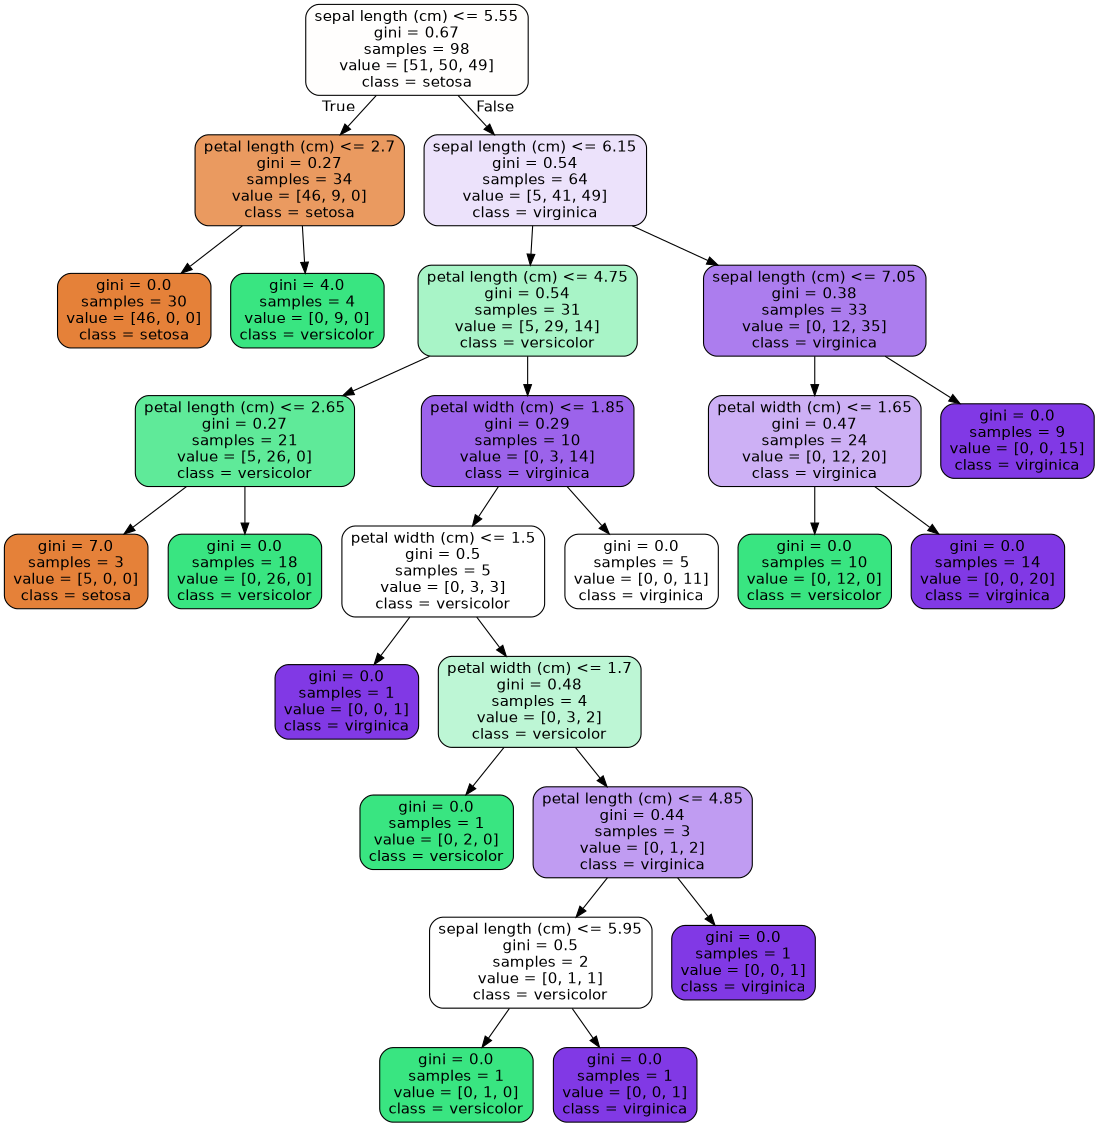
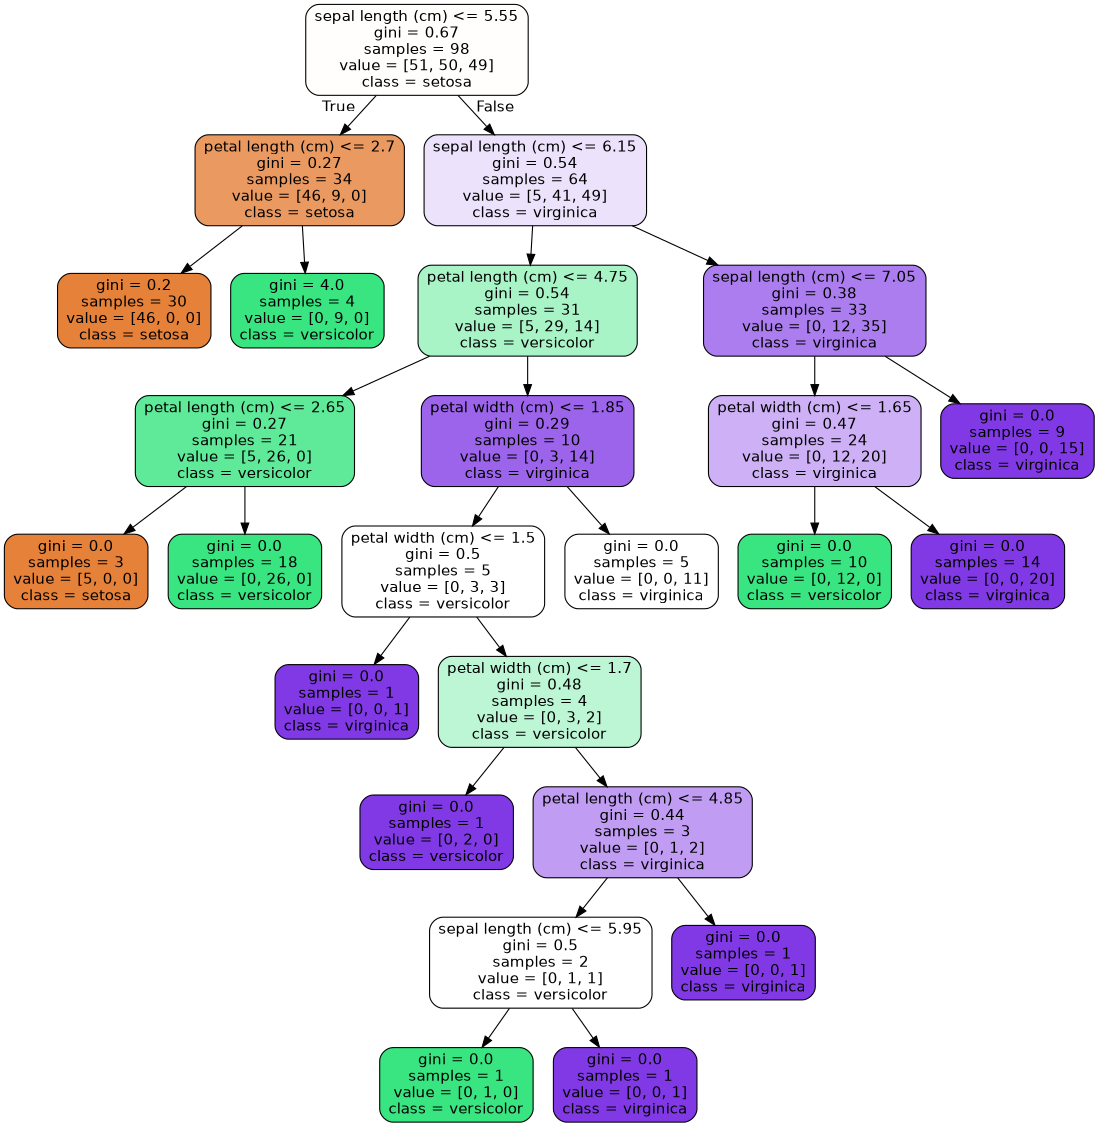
(134, 311) -> (134, 311)
(76, 571) -> (76, 571)
(437, 832) -> (437, 832)
